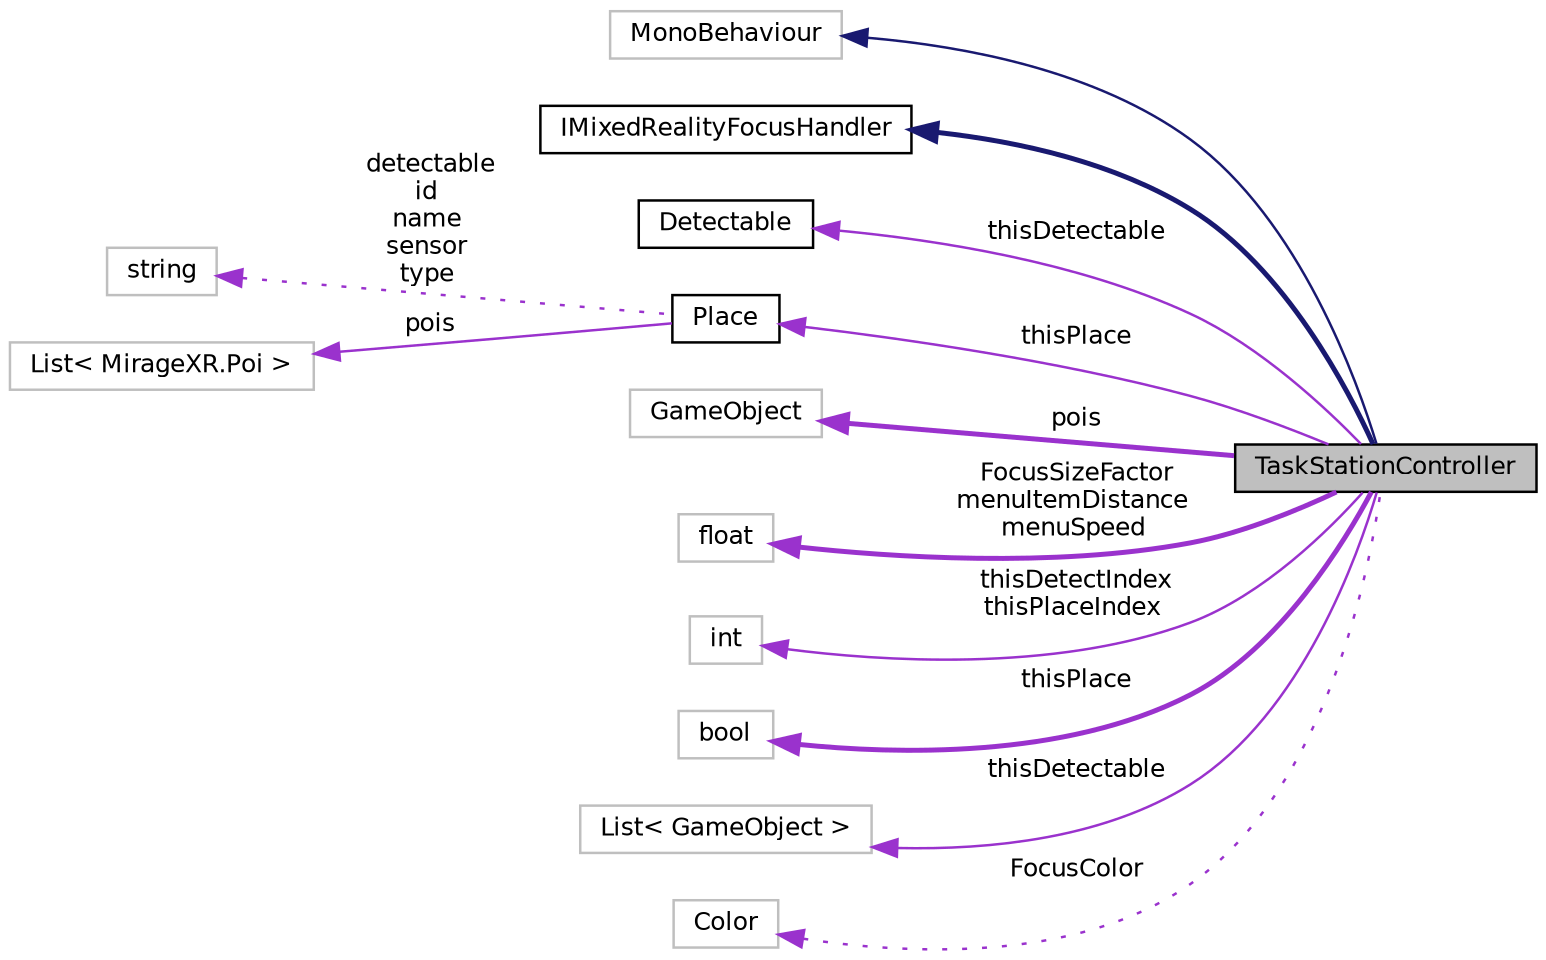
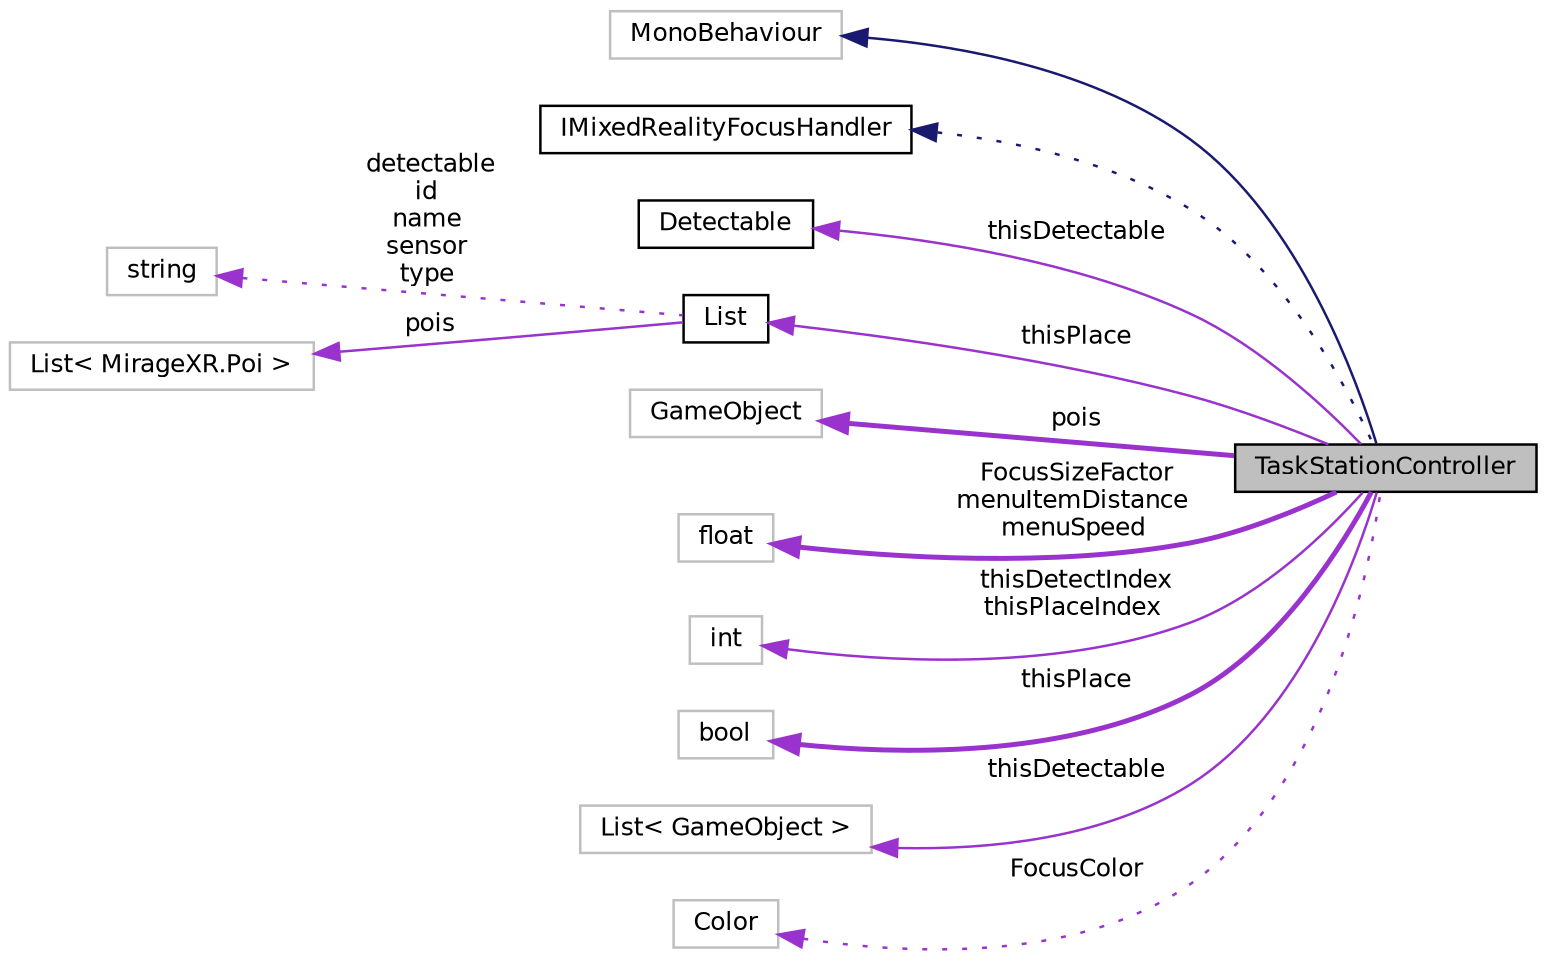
(1205, 219) -> (1205, 219)
(726, 319) -> (726, 319)
